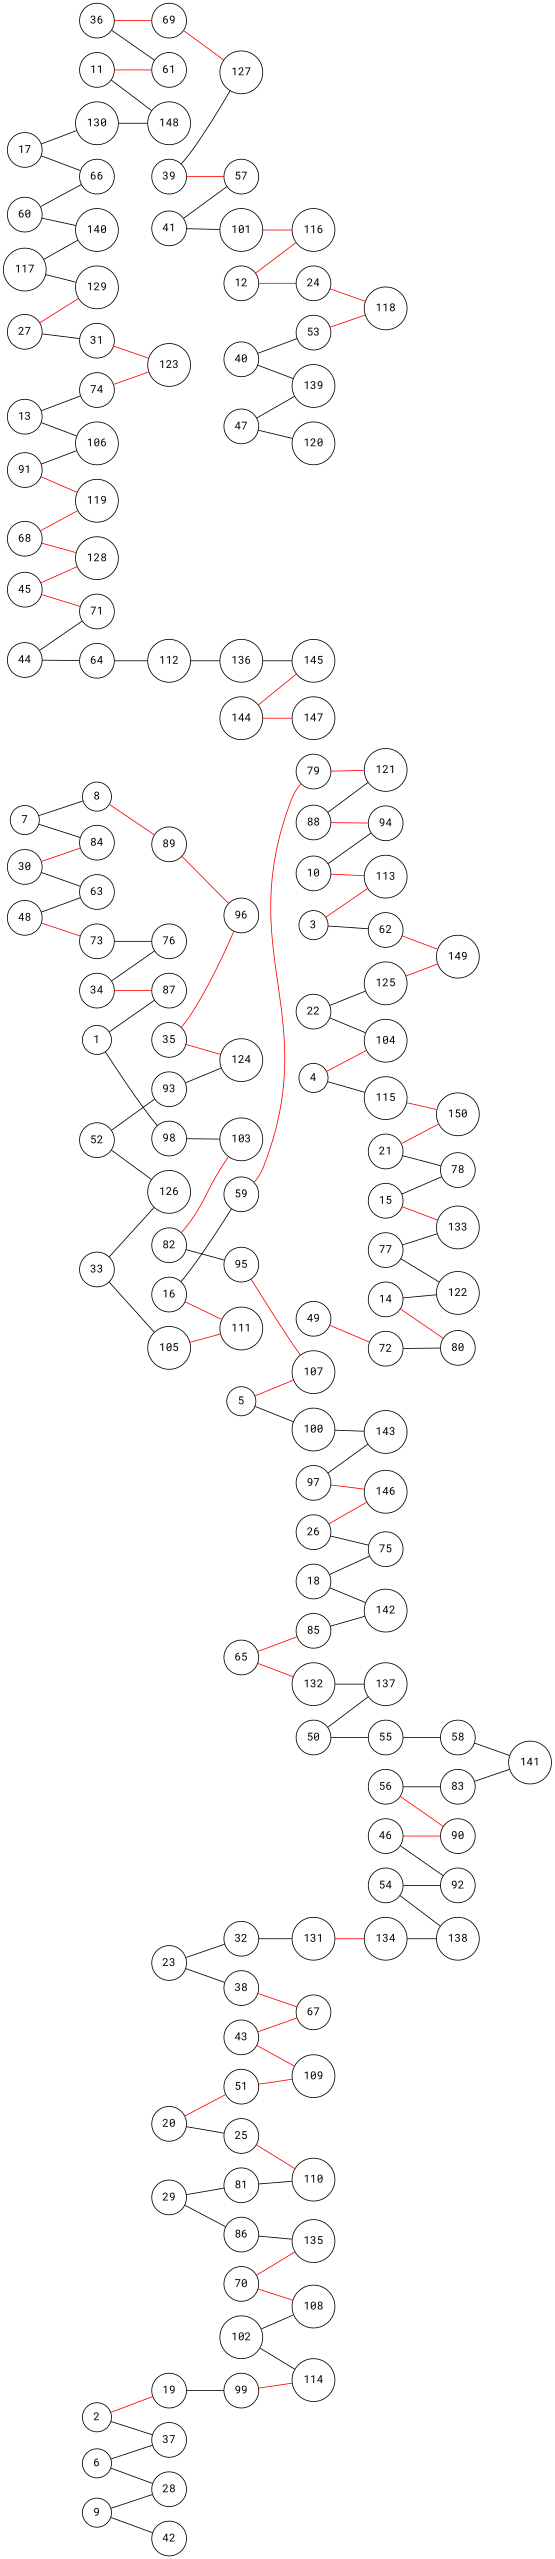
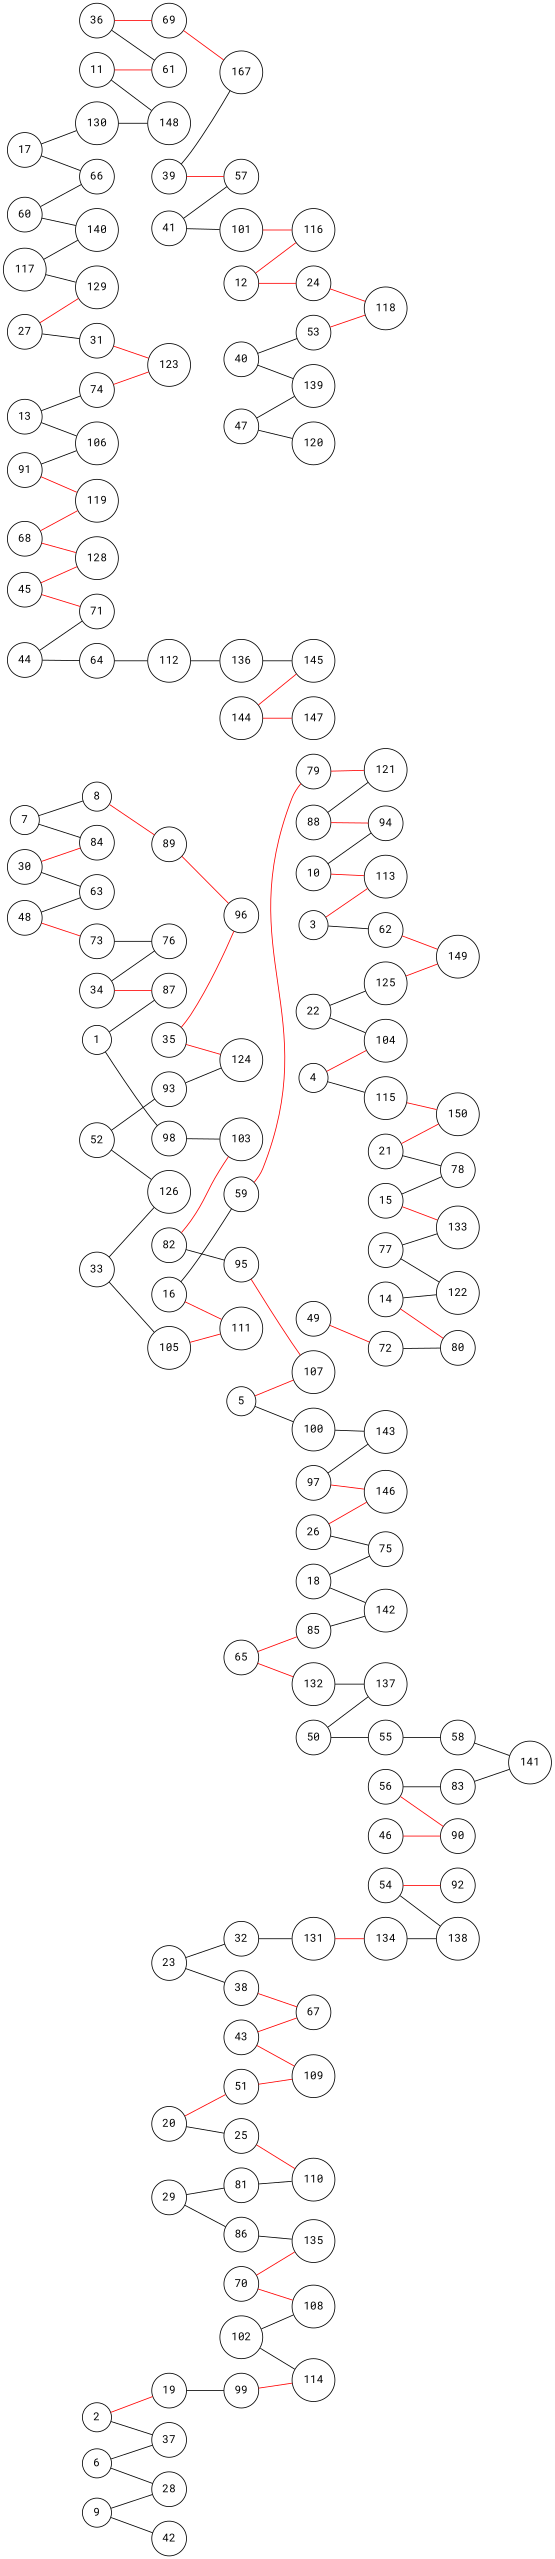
(241, 72) -> (241, 72)
(422, 1861) -> none
(422, 1885) -> (422, 1885)
